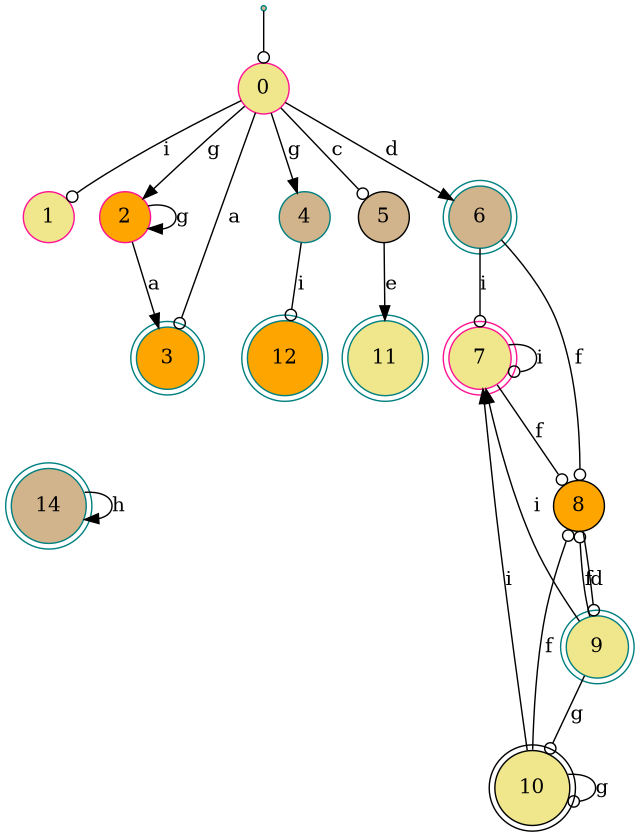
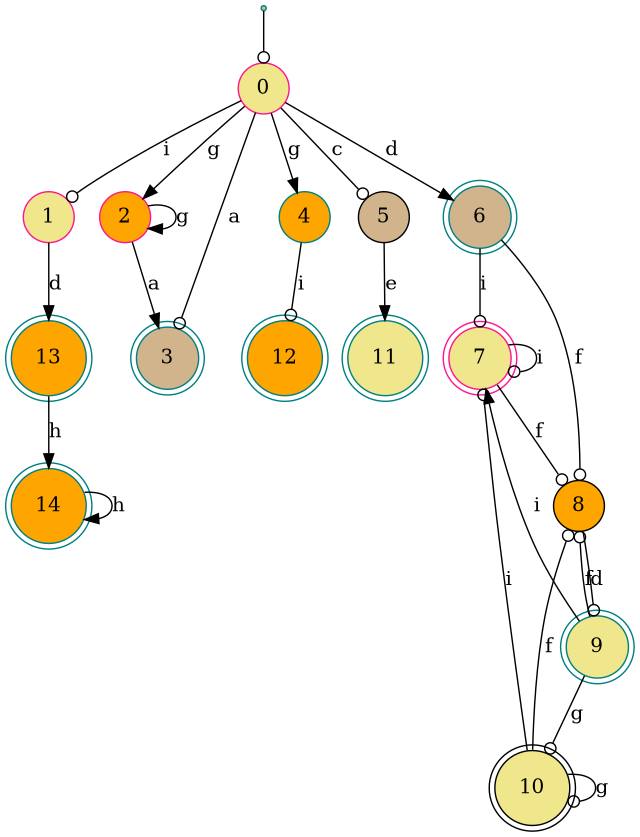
(305, 217) -> (305, 217)
none -> (49, 358)
(168, 358) -> (168, 358)
(49, 506) -> (49, 506)
(504, 576) -> (504, 576)
